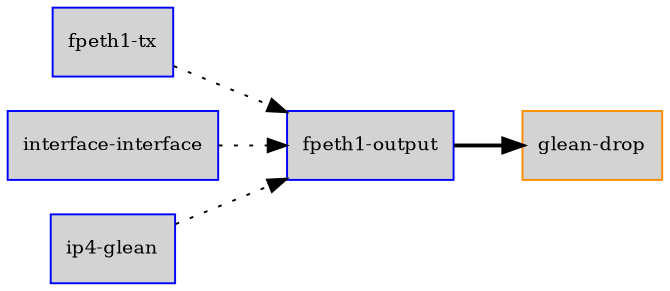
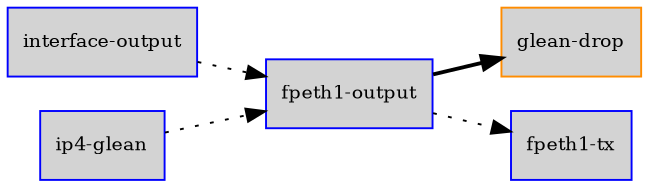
(221, 85) -> (462, 120)
(113, 145) -> (102, 42)
